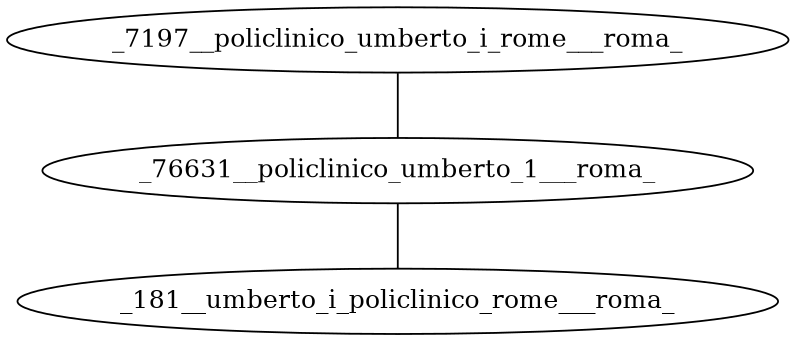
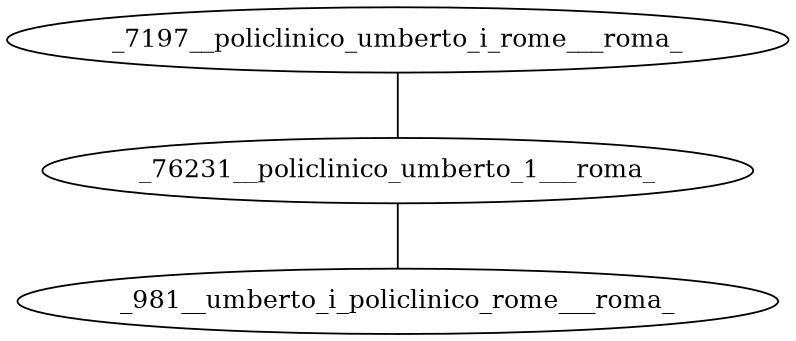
(398, 171) -> (398, 171)
(398, 301) -> (398, 301)
